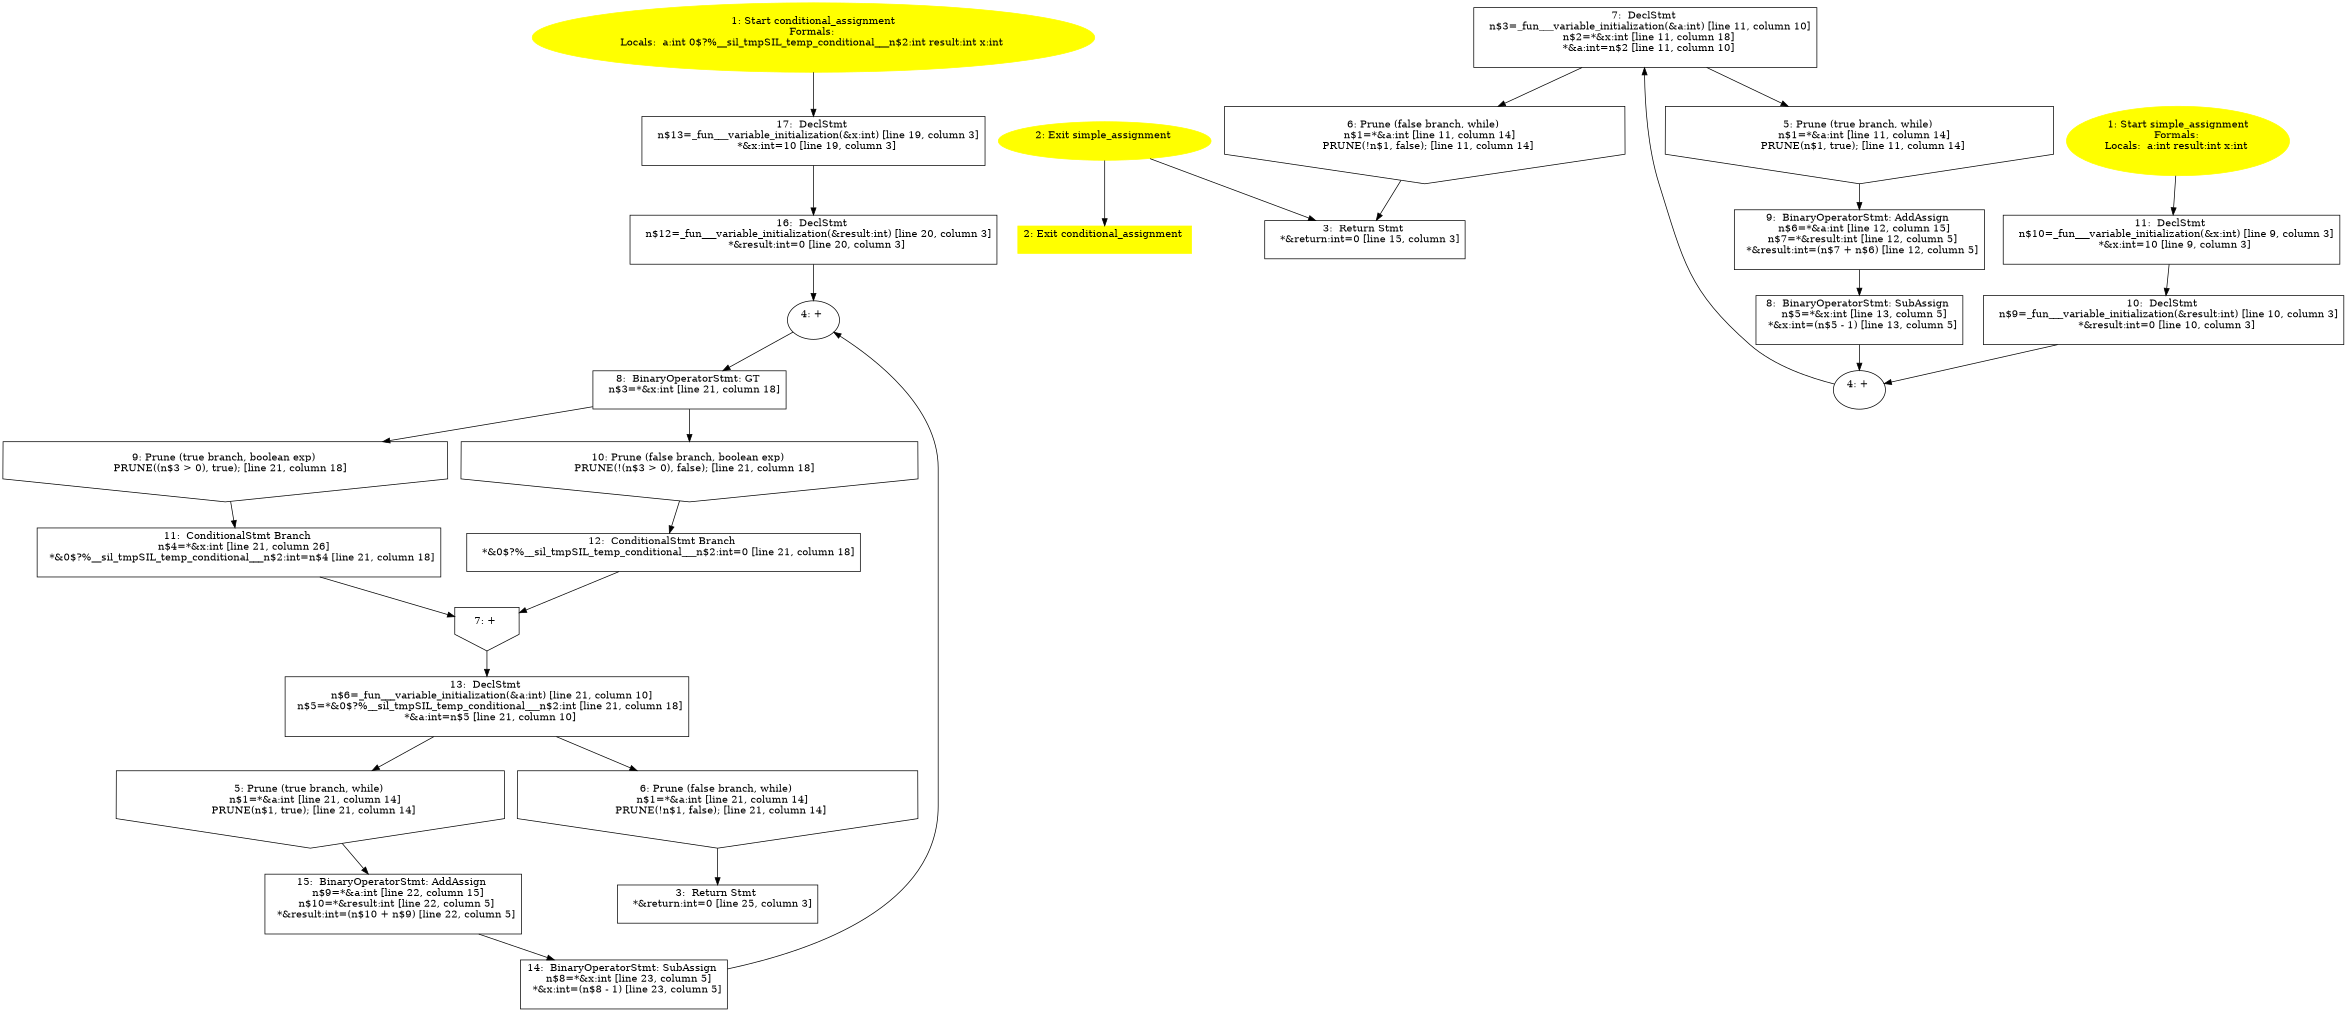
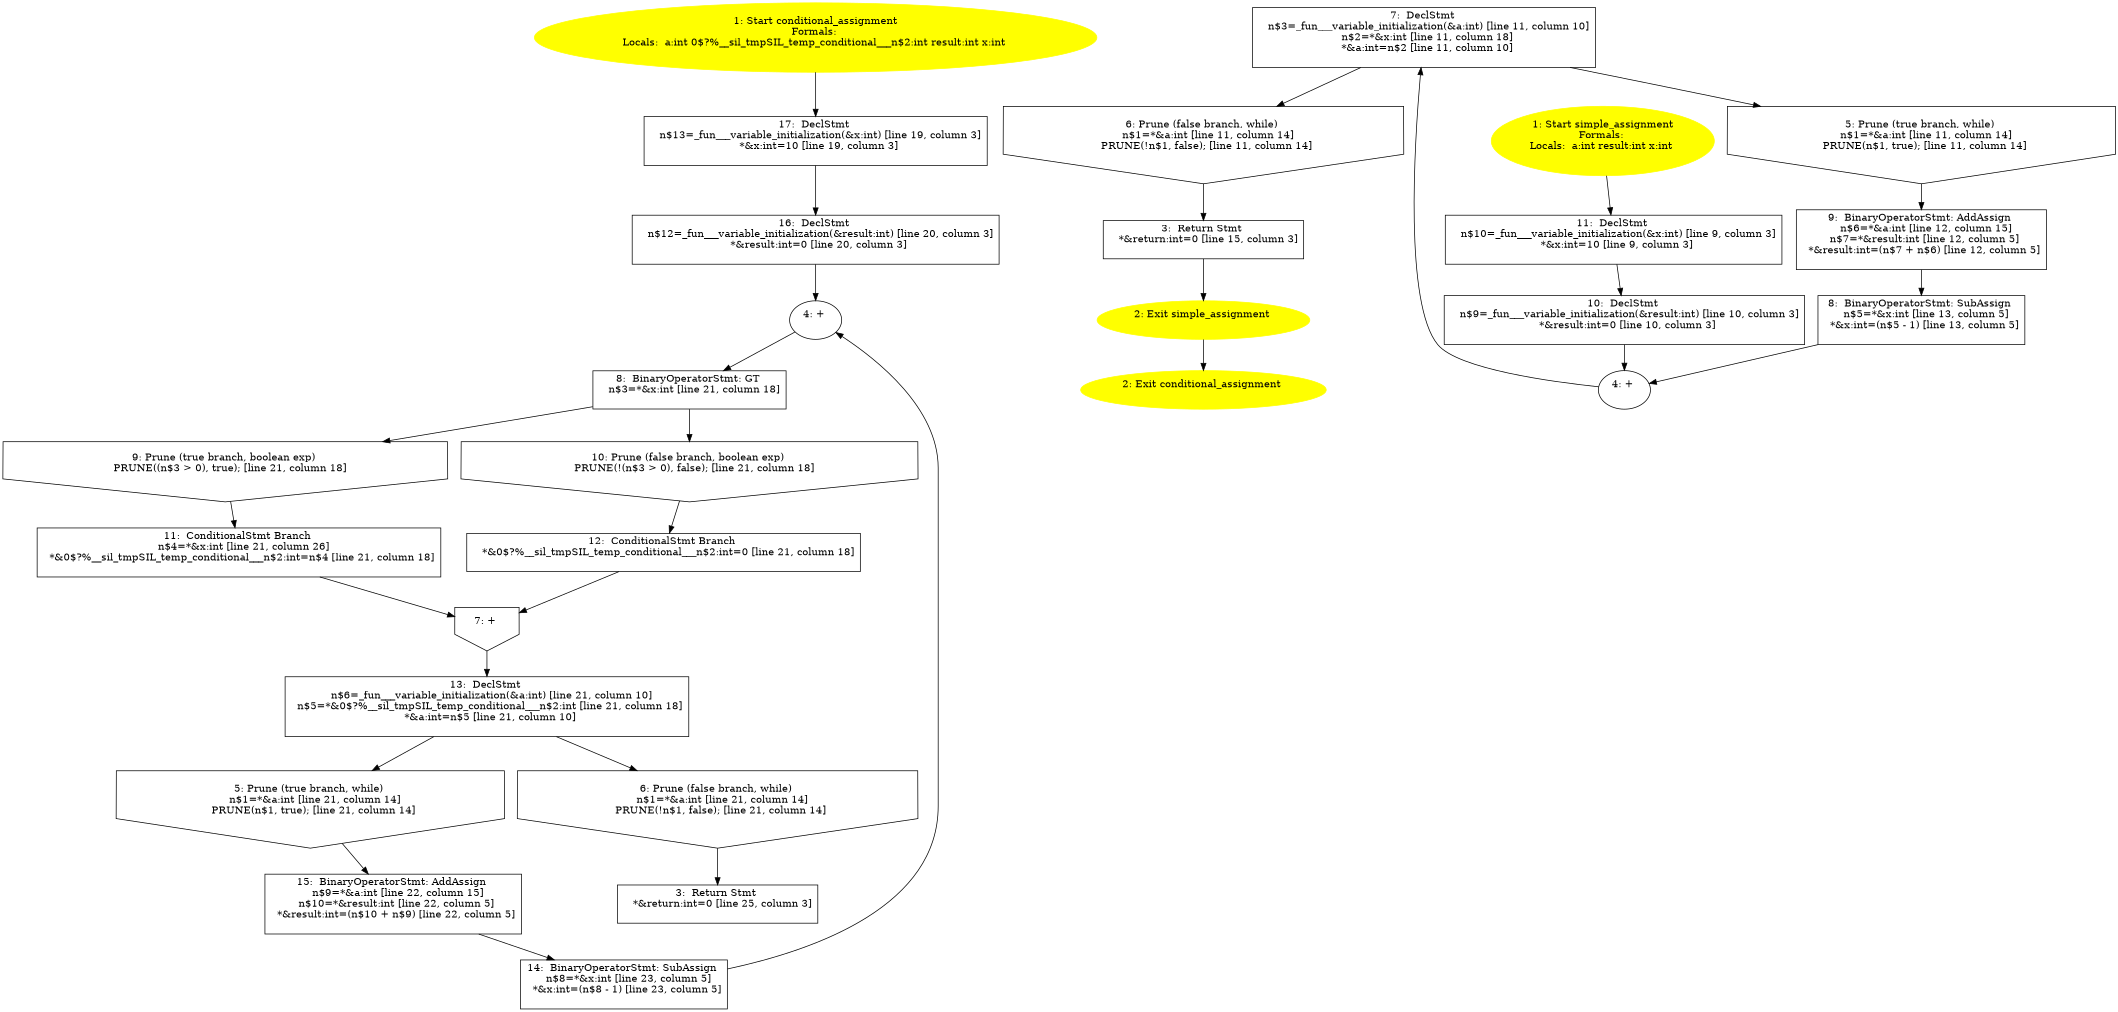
(1229, 188) -> (1203, 276)
(1105, 240) -> (1203, 390)
